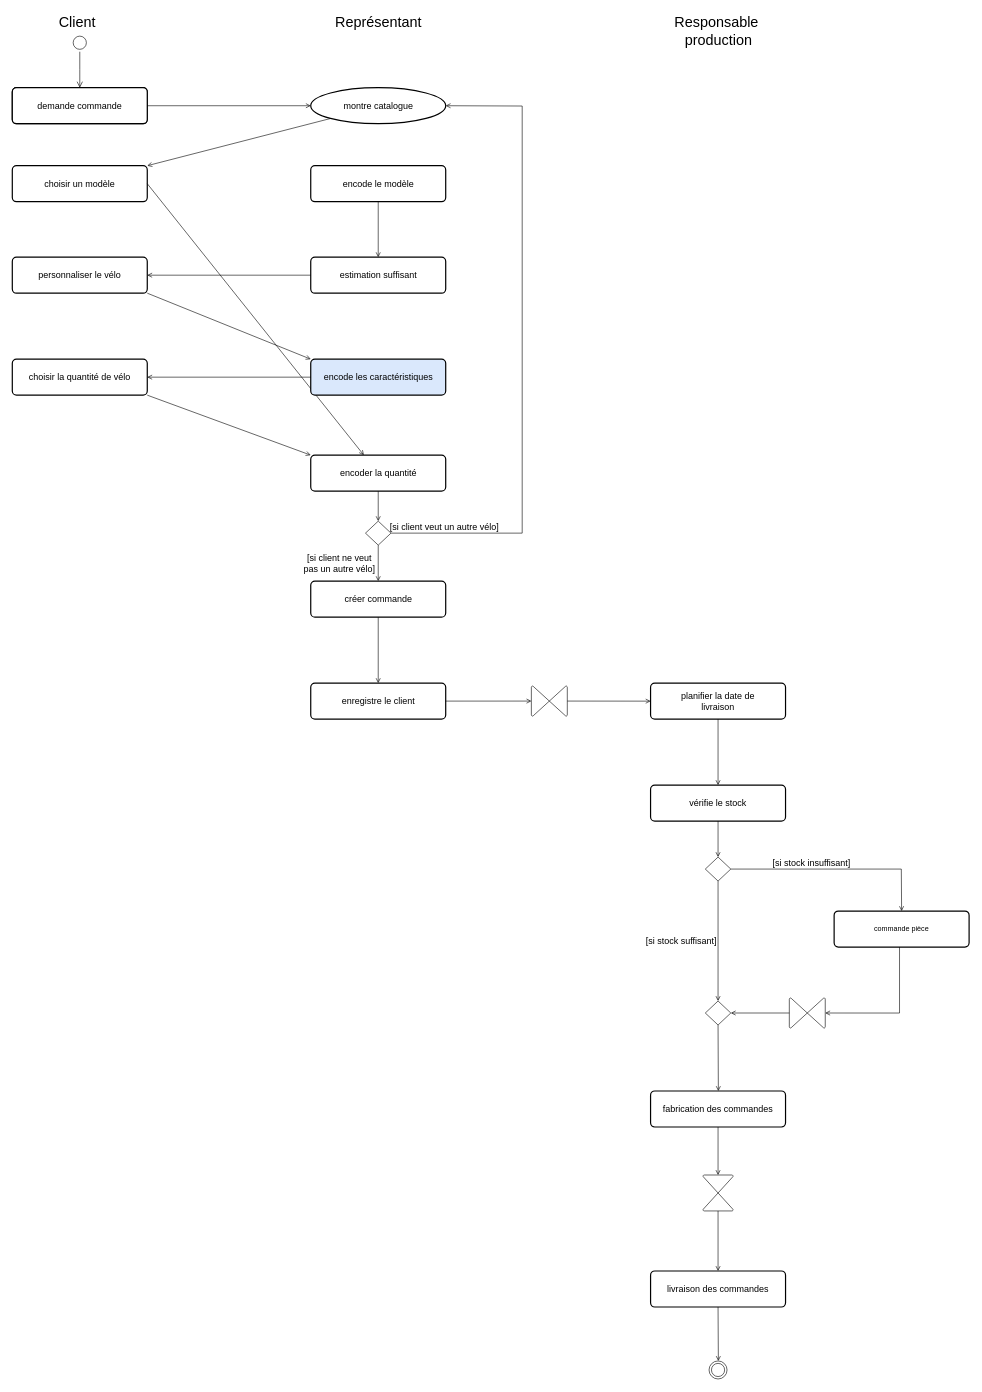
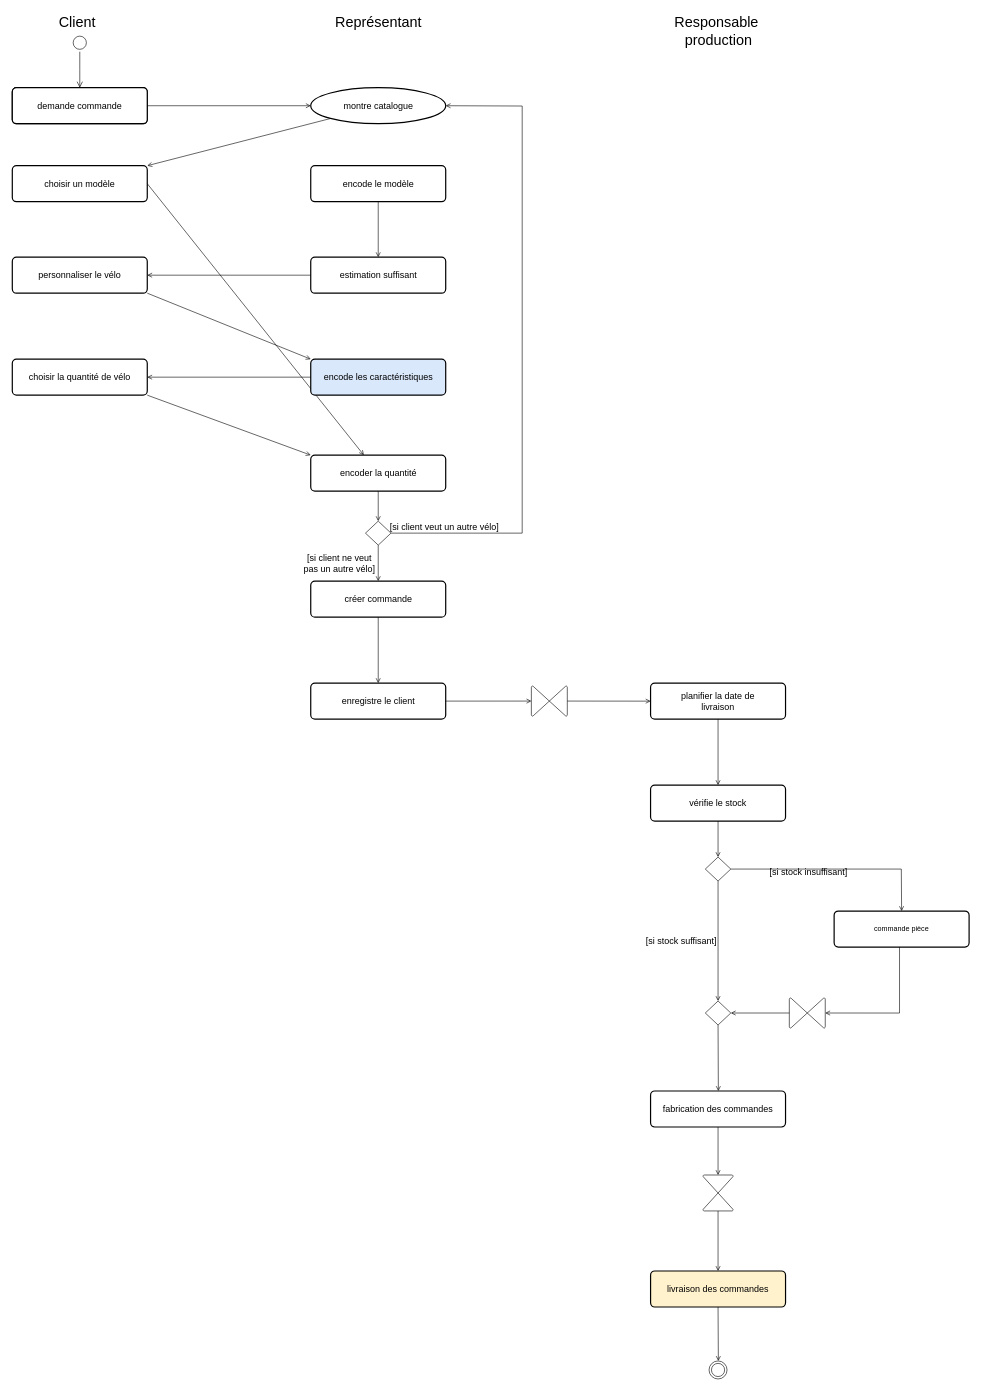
(811, 863) -> (808, 872)
(718, 1289) -> (718, 1289)
